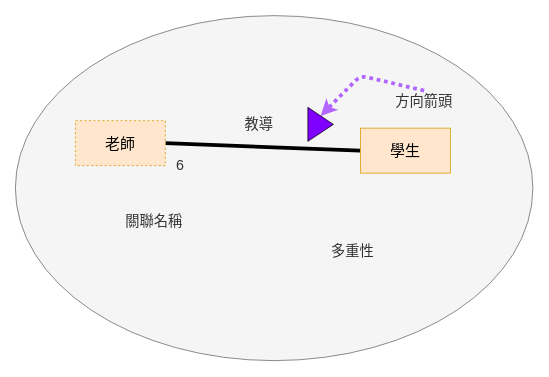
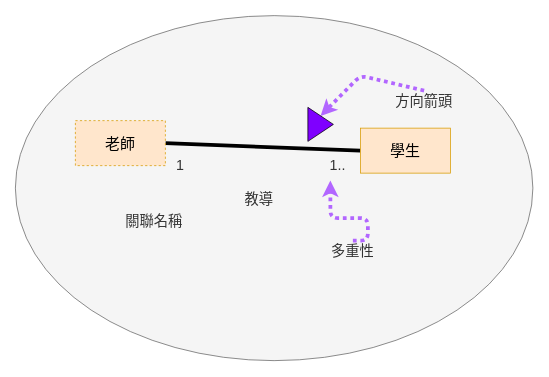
(259, 124) -> (259, 199)
(180, 165) -> (180, 165)
none -> (338, 165)
none -> (352, 218)
